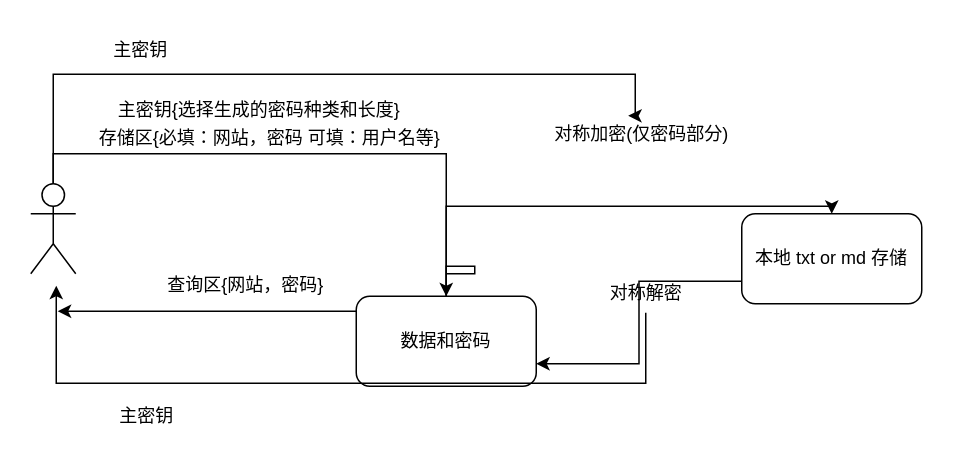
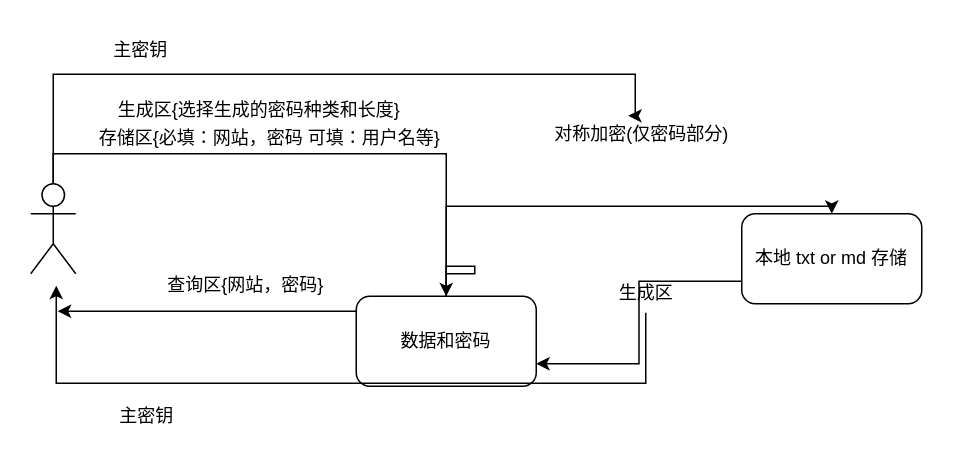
(260, 110) -> (260, 110)
(647, 293) -> (647, 293)
